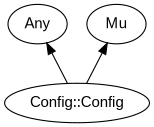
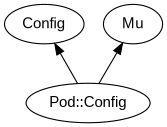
(38, 24) -> (44, 24)
(77, 103) -> (88, 103)
